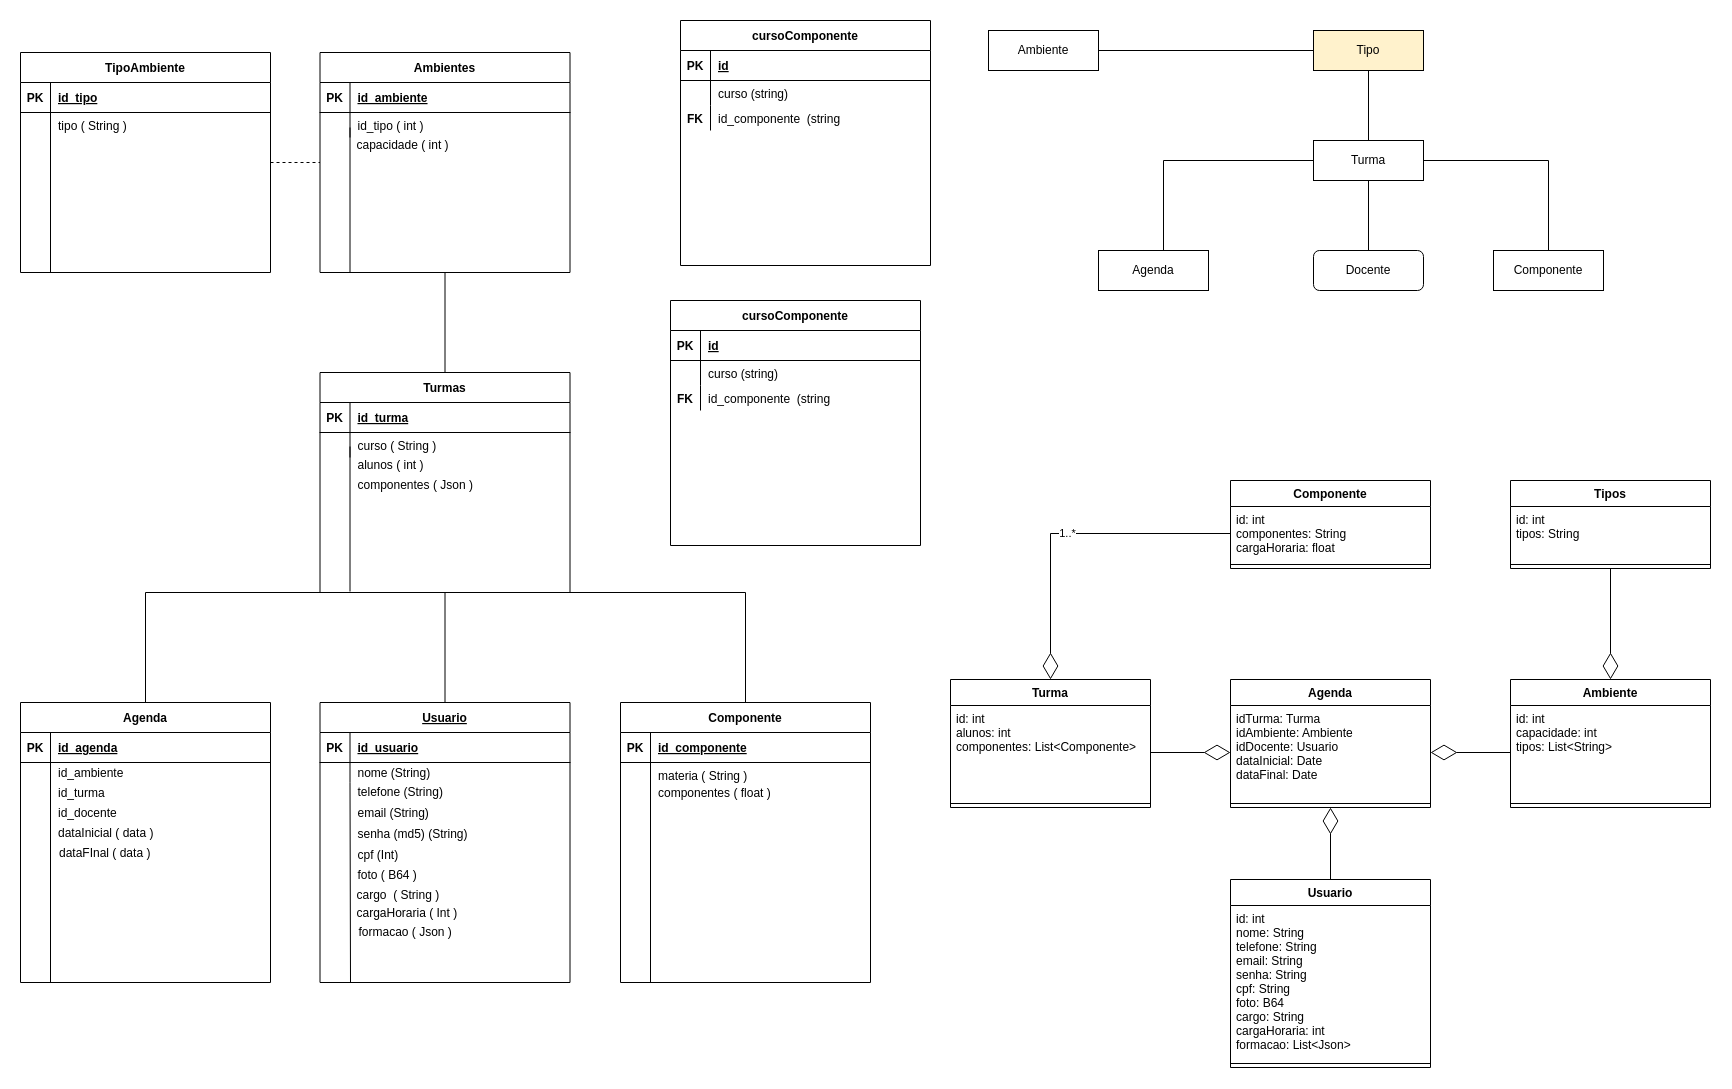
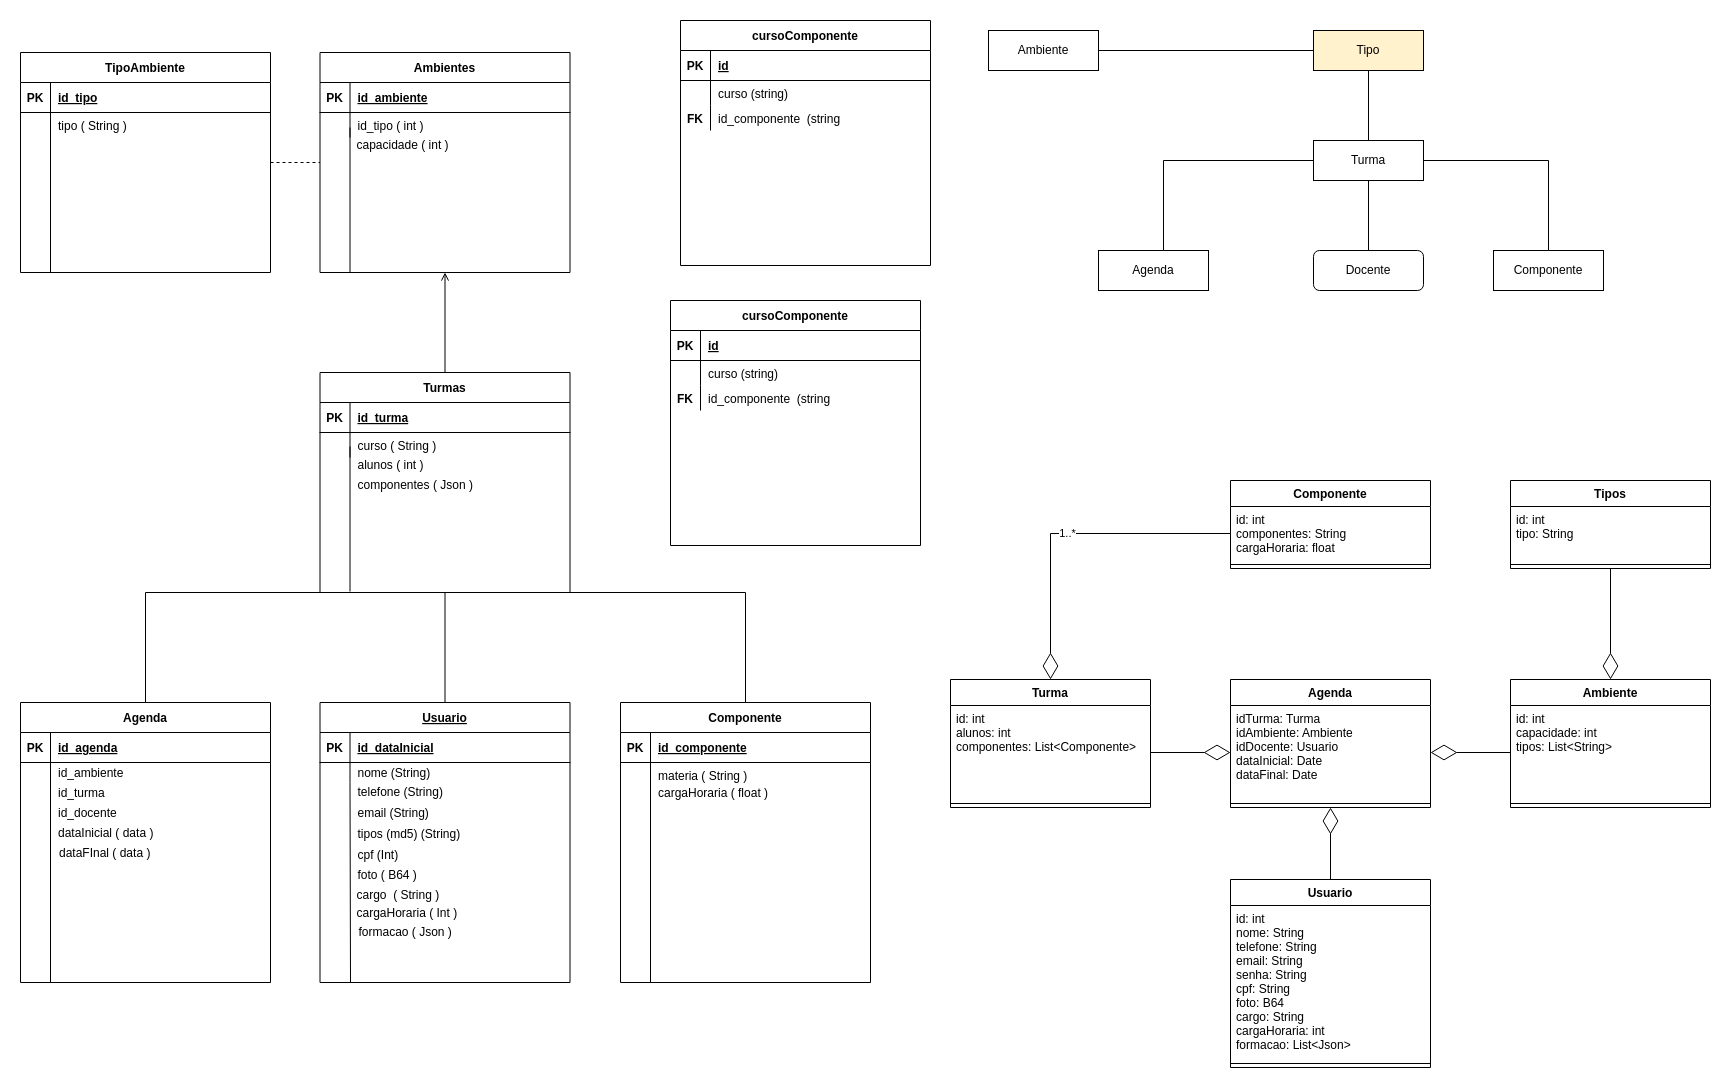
(445, 278) -> (445, 278)
(1533, 520) -> (1533, 520)
(388, 748) -> (398, 748)
(722, 793) -> (724, 793)
(420, 834) -> (418, 834)
